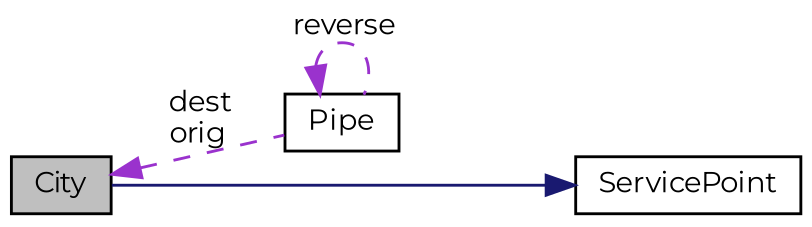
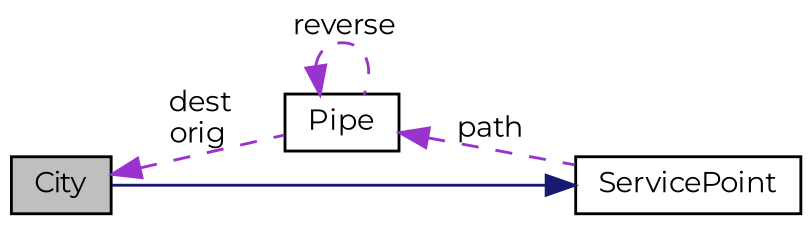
none -> (501, 151)
